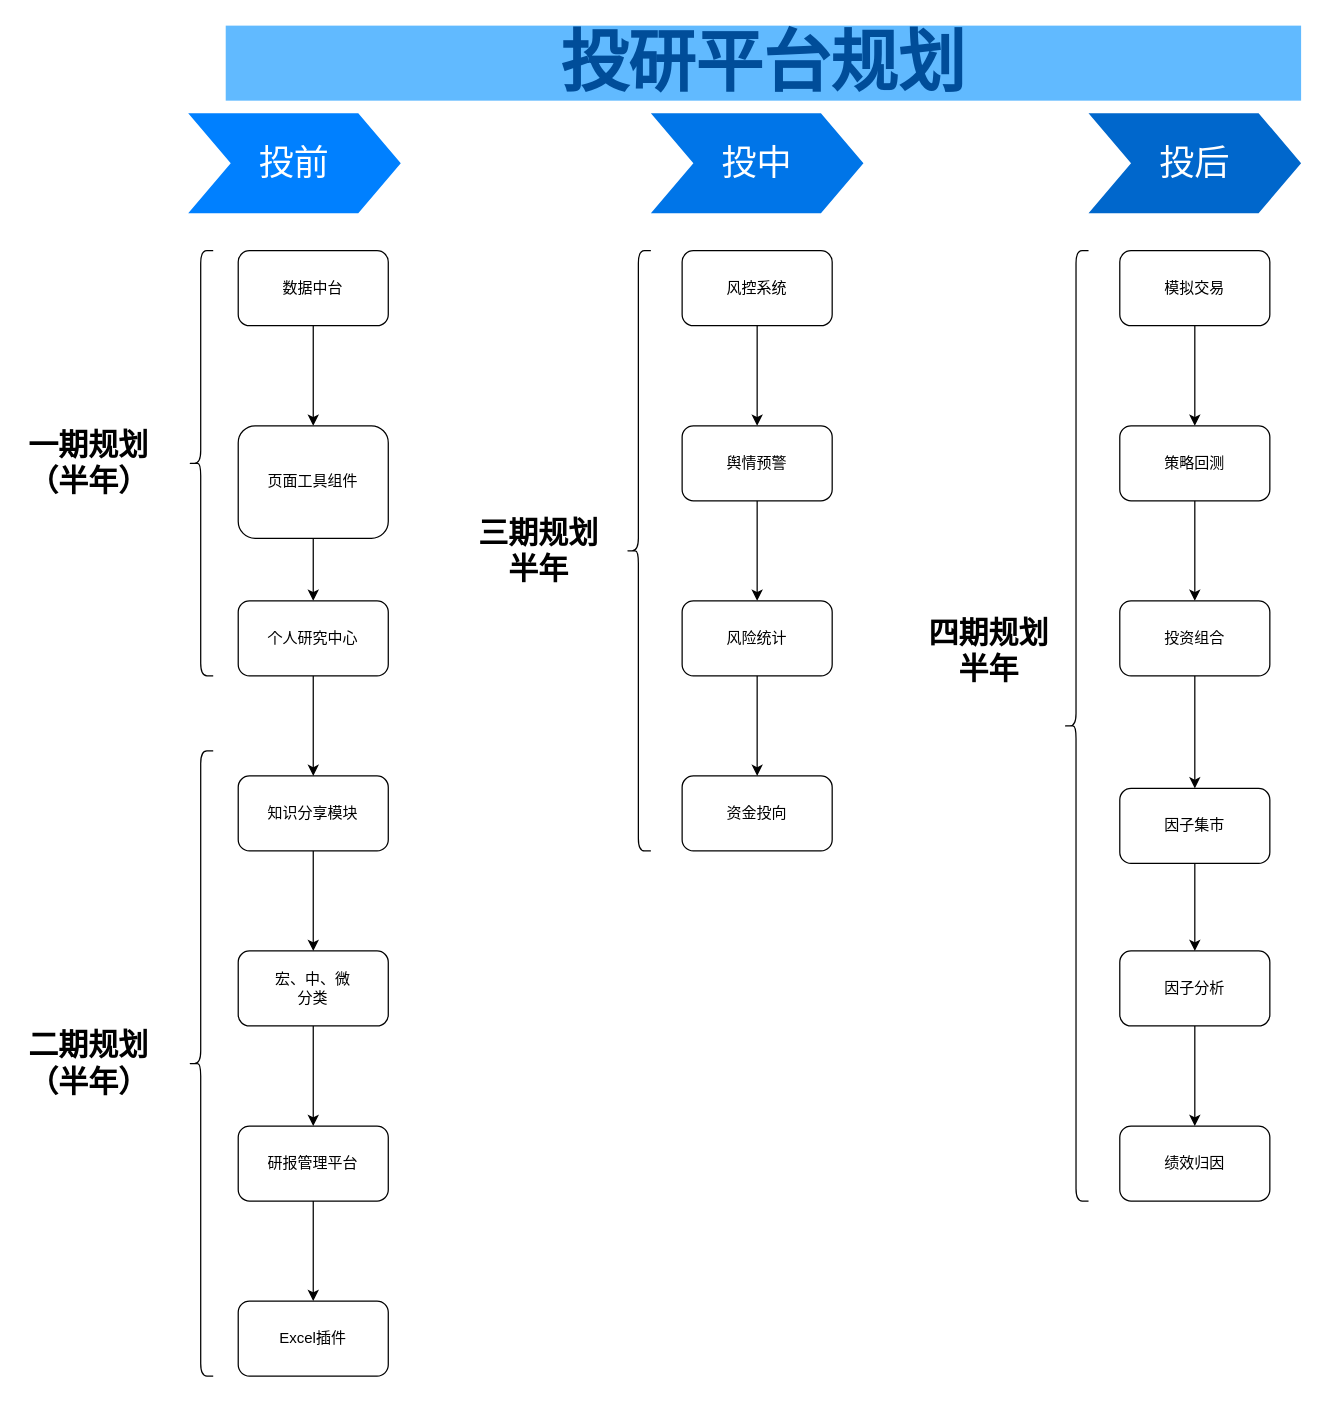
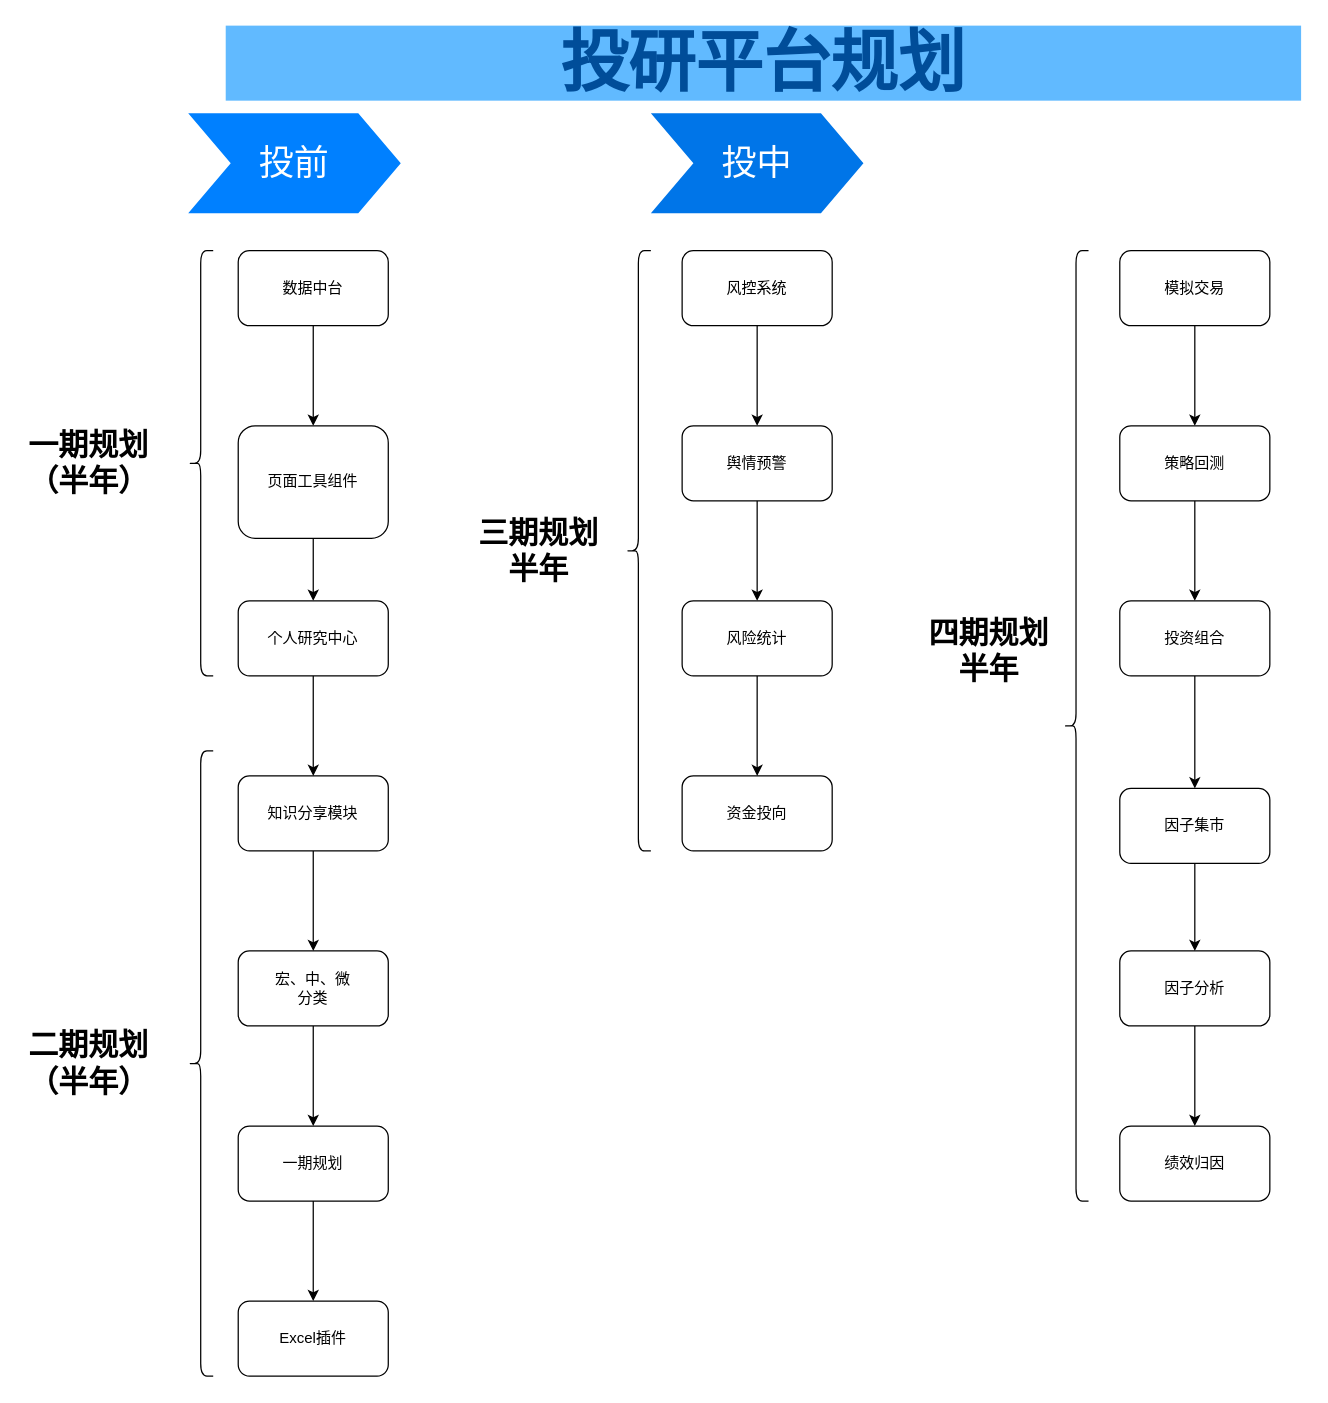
(1194, 163) -> none
(313, 1163) -> (313, 1163)
